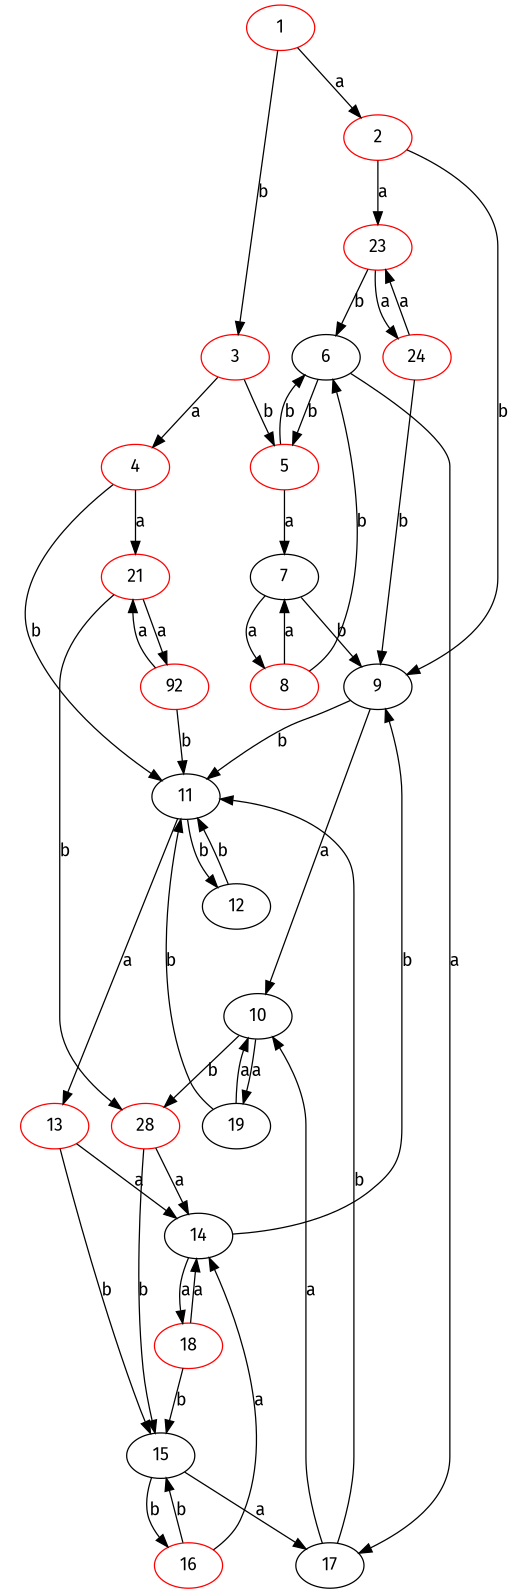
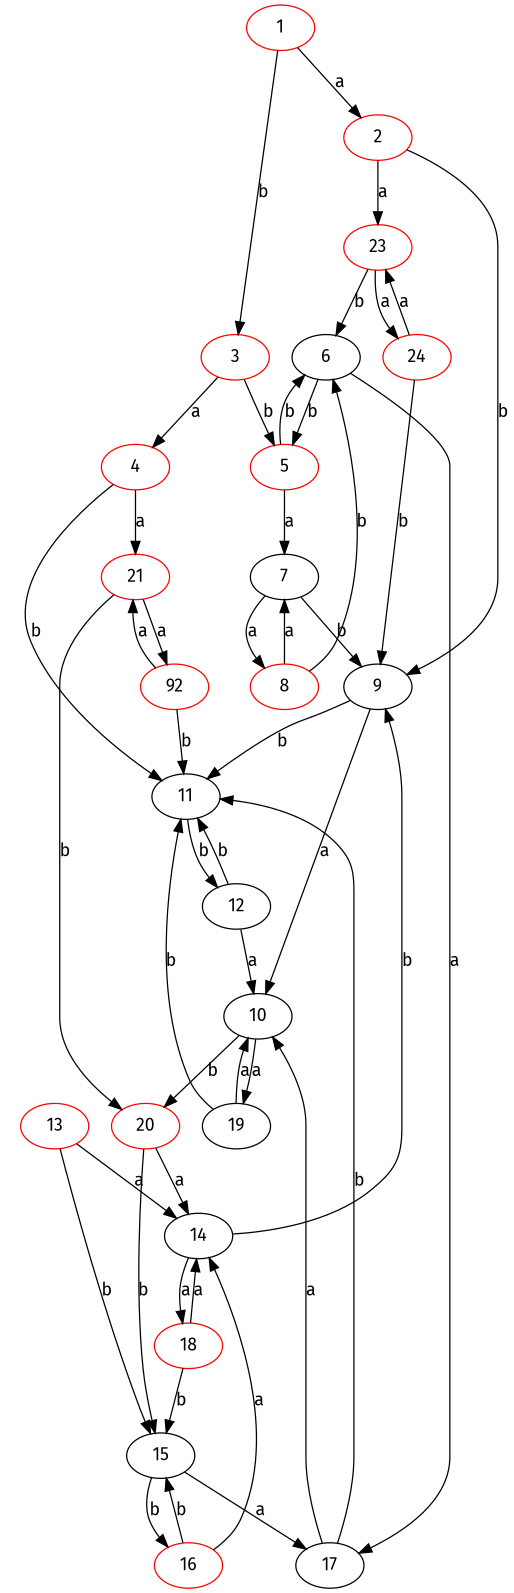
none -> (246, 955)
(123, 956) -> none
(146, 1126) -> (146, 1126)
